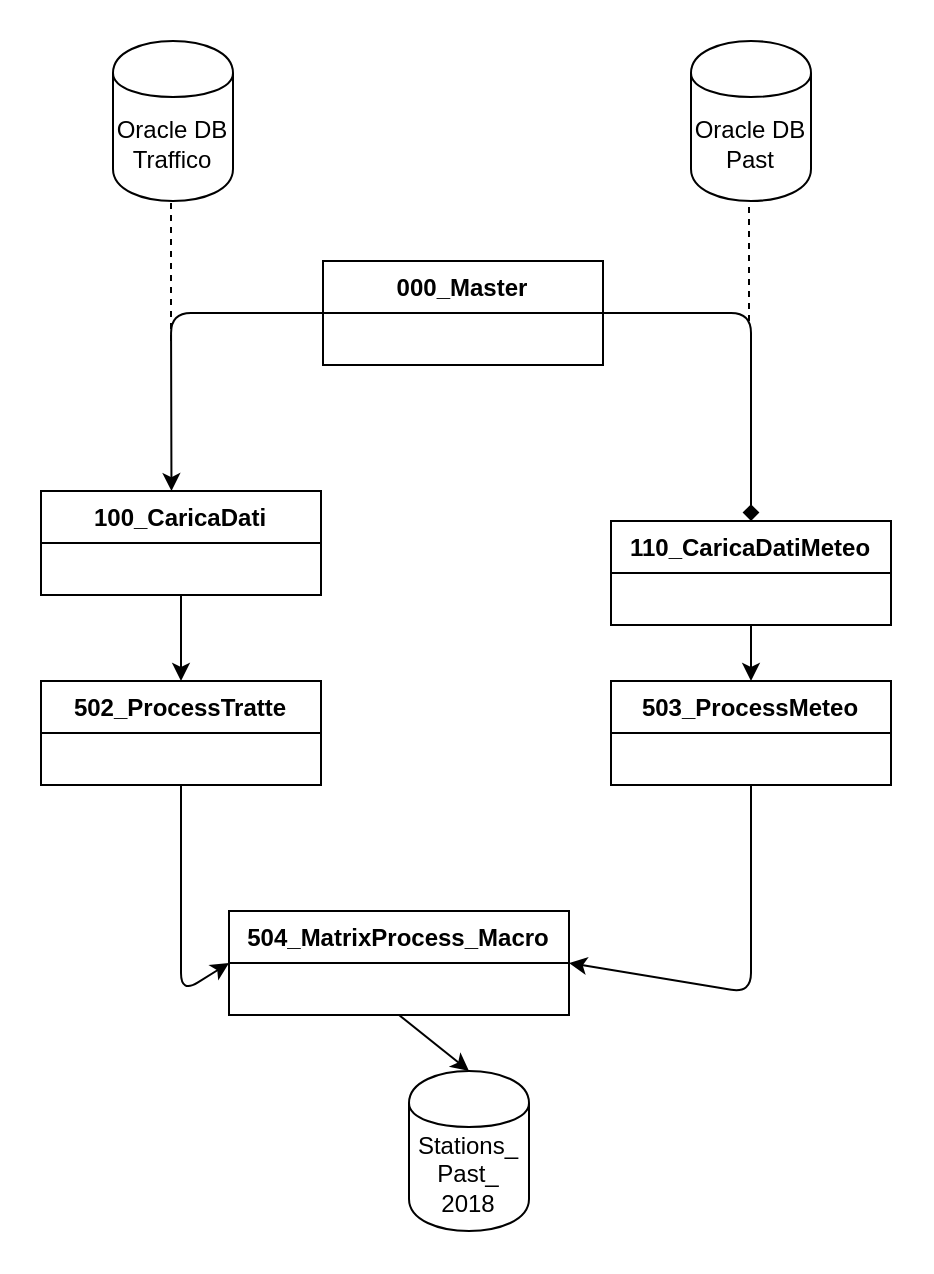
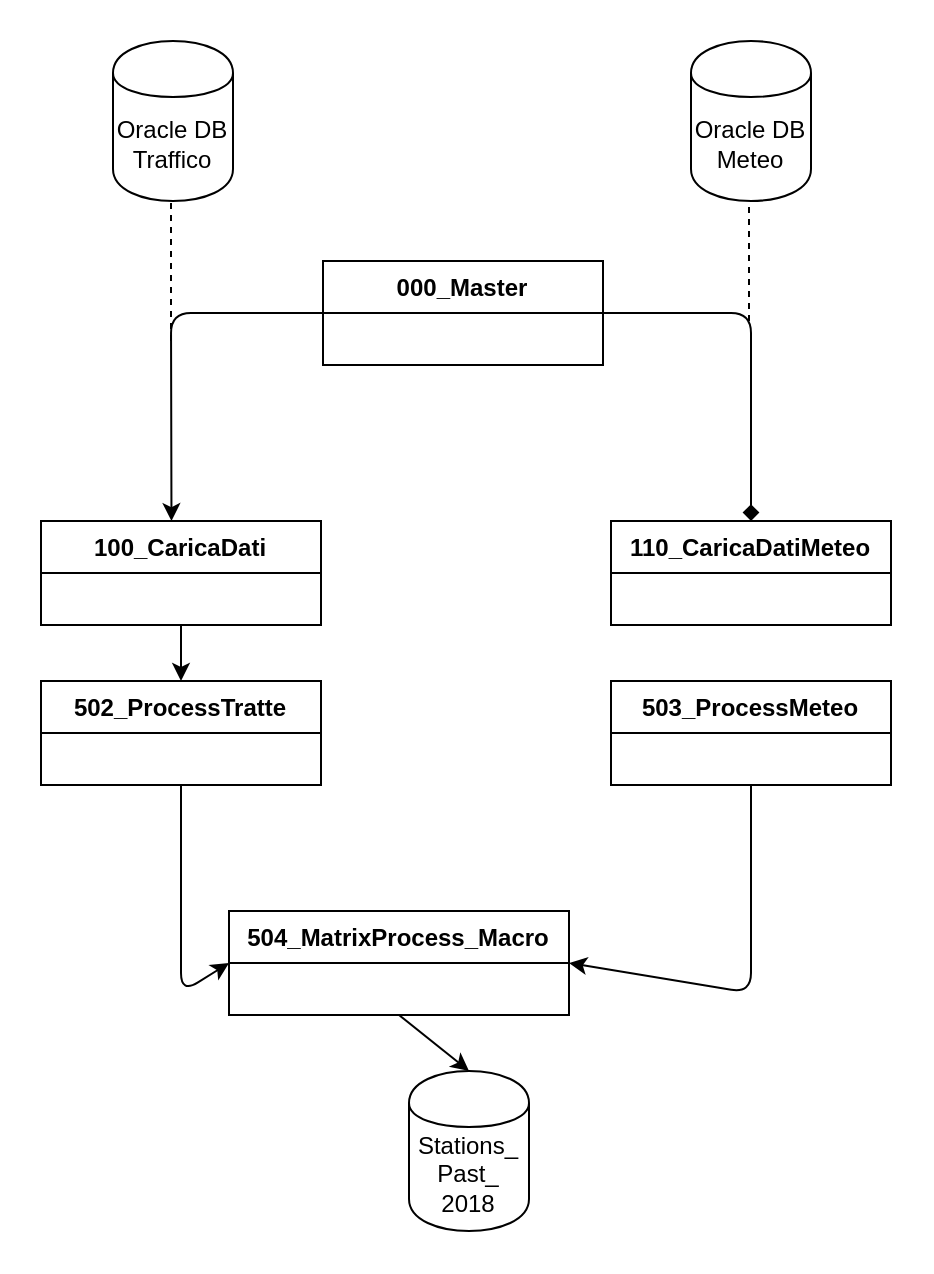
(751, 145) -> (751, 145)
(181, 543) -> (181, 573)
(751, 646) -> none
